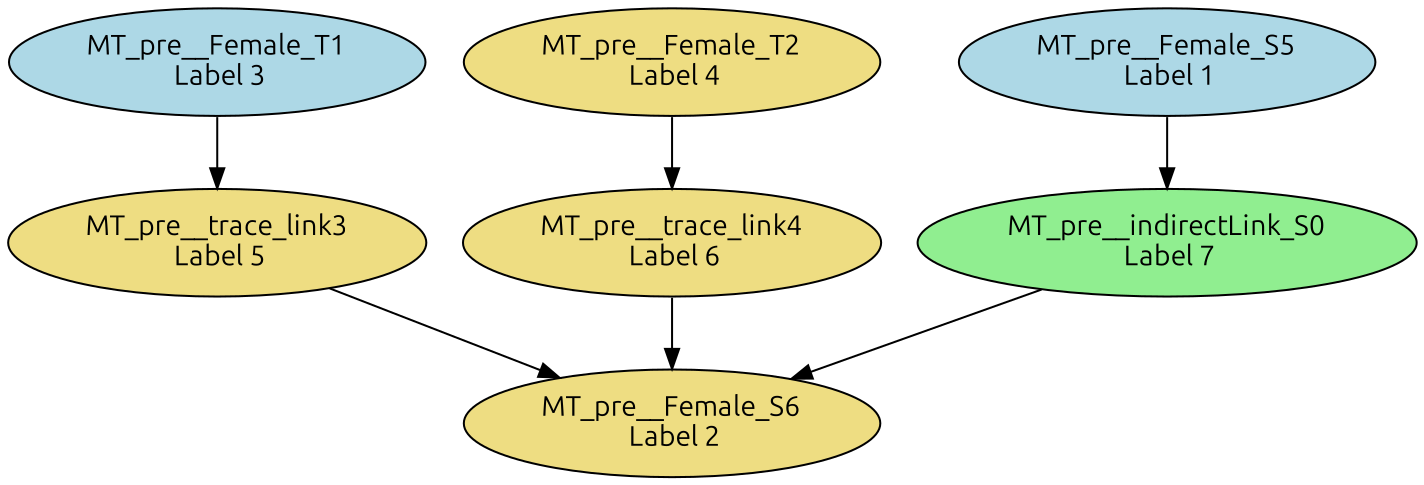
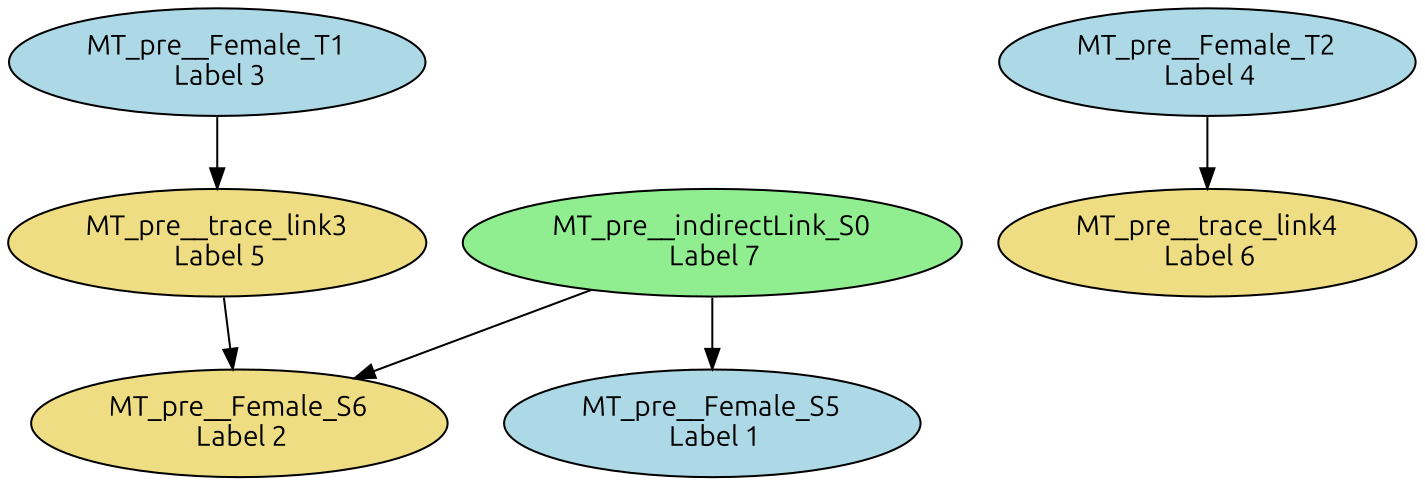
(672, 62) -> (1207, 62)
(1167, 143) -> (712, 323)
(672, 323) -> none
